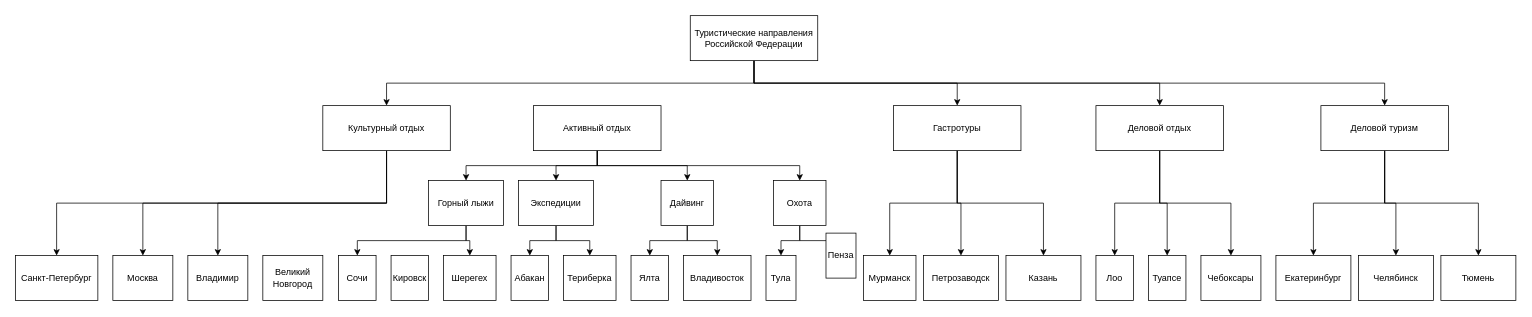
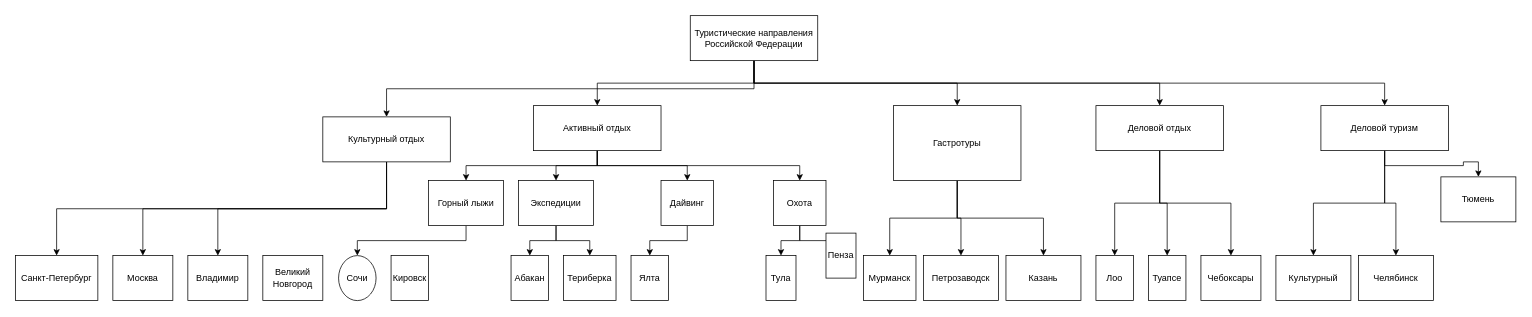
none -> (597, 92)
(387, 128) -> (387, 139)
(957, 128) -> (957, 143)
(708, 240) -> none
(470, 244) -> none
(357, 278) -> (357, 278)
(470, 278) -> none
(717, 278) -> none
(1314, 278) -> (1314, 278)
(1479, 278) -> (1479, 199)
